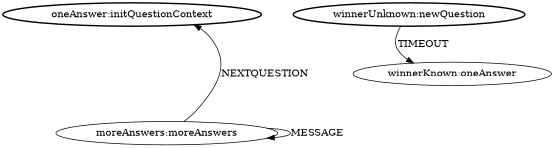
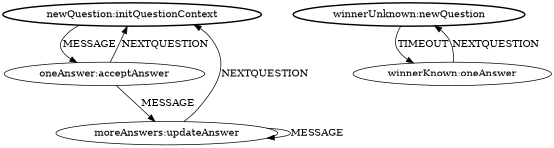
(132, 15) -> (132, 15)
none -> (451, 44)
none -> (104, 74)
(167, 133) -> (167, 133)
